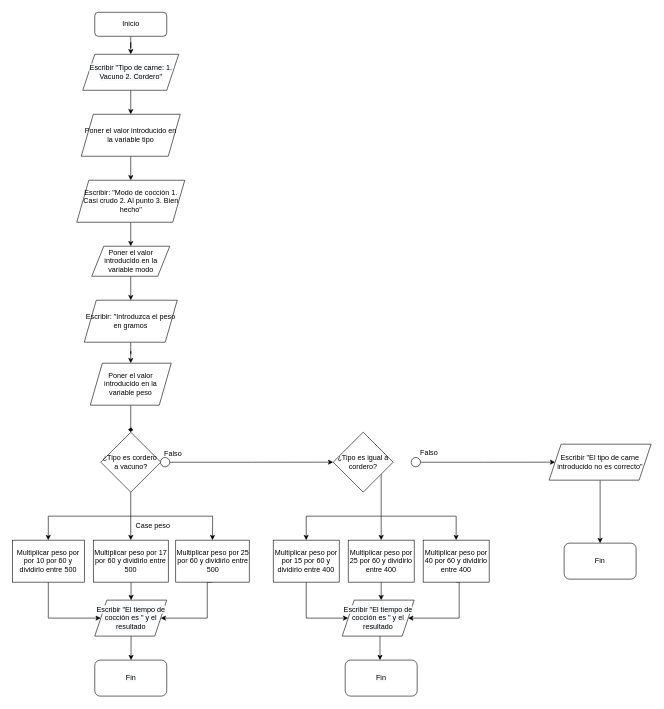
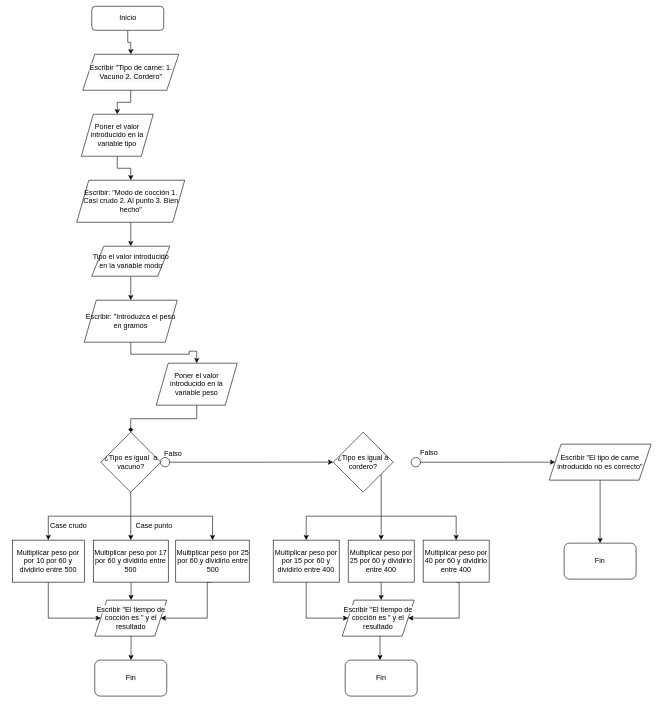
(131, 24) -> (128, 18)
(131, 135) -> (117, 135)
(131, 261) -> (131, 261)
(131, 384) -> (197, 384)
(131, 462) -> (131, 462)
none -> (71, 525)
(153, 526) -> (155, 526)
